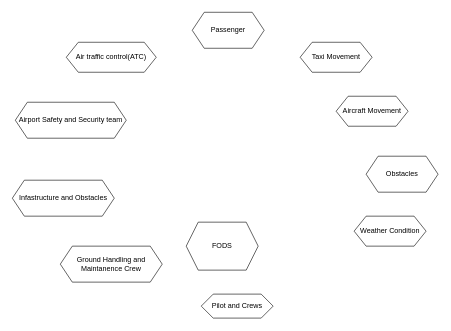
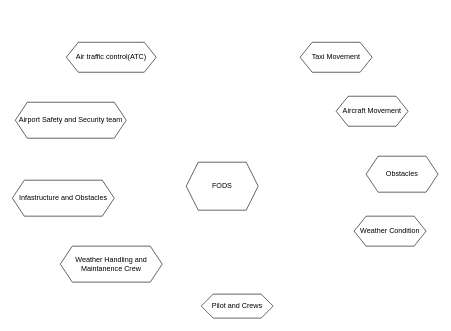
(228, 30) -> none
(222, 246) -> (222, 186)
(111, 264) -> (111, 264)
